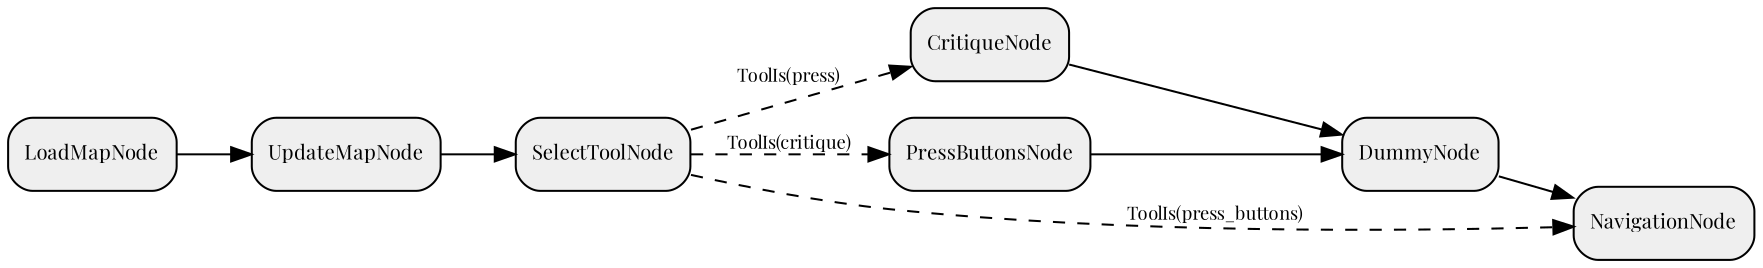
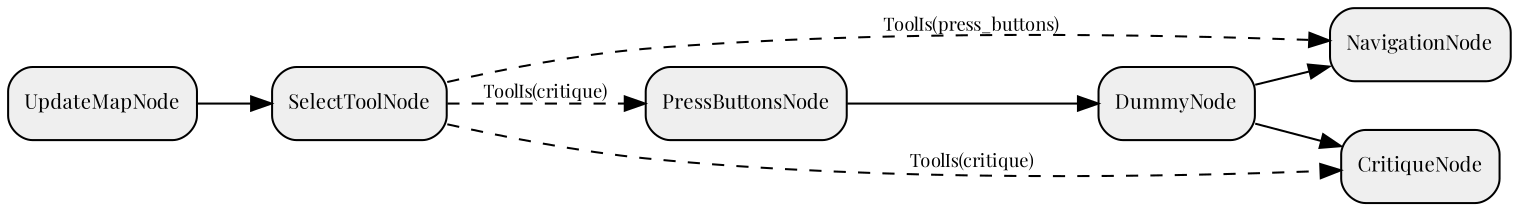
(790, 77) -> (973, 162)
(1196, 97) -> (1288, 132)
(92, 154) -> none
